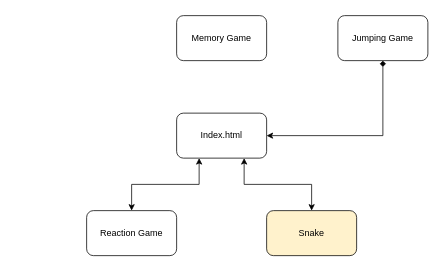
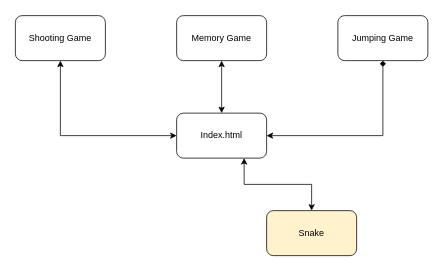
none -> (60, 38)
none -> (222, 87)
none -> (81, 135)
(156, 184) -> none
(132, 233) -> none
